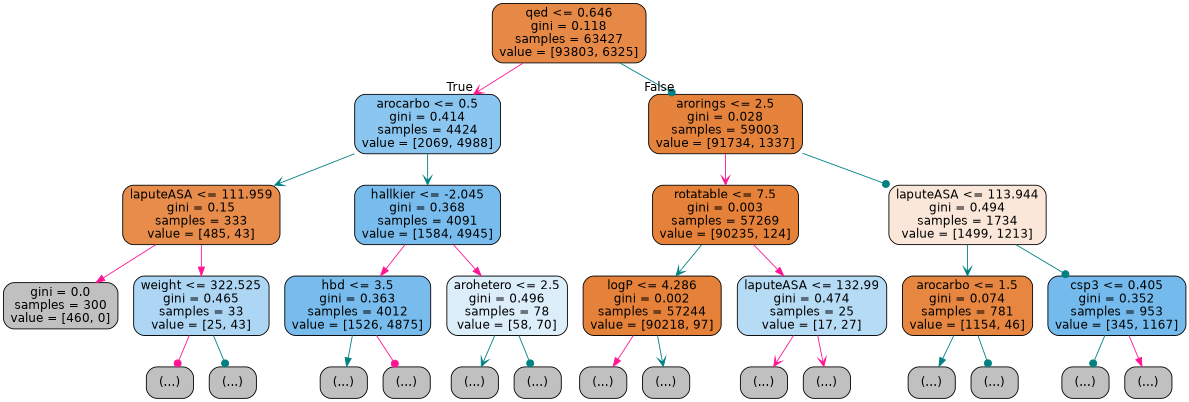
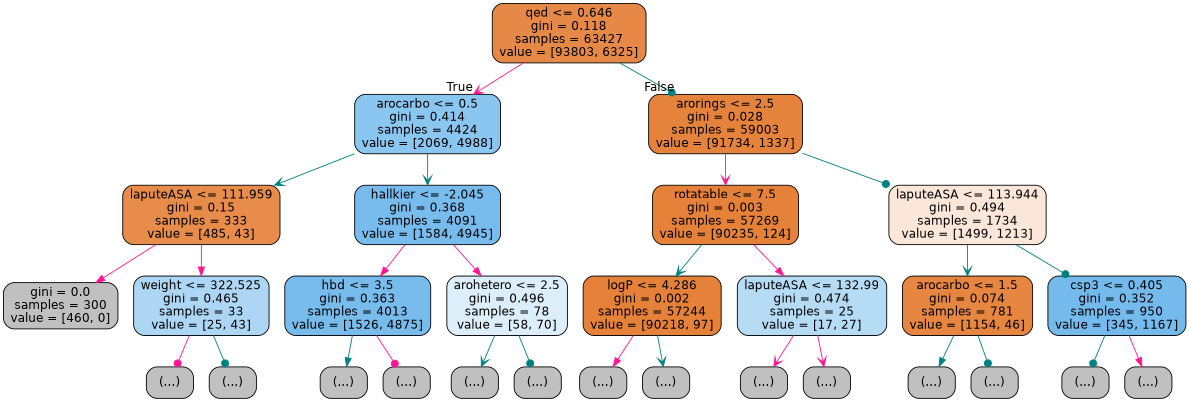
(358, 306) -> (358, 306)
(1117, 306) -> (1117, 306)
